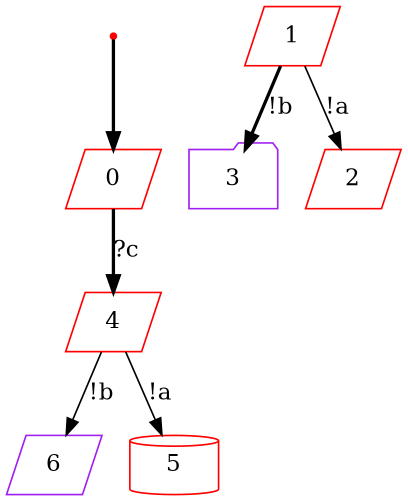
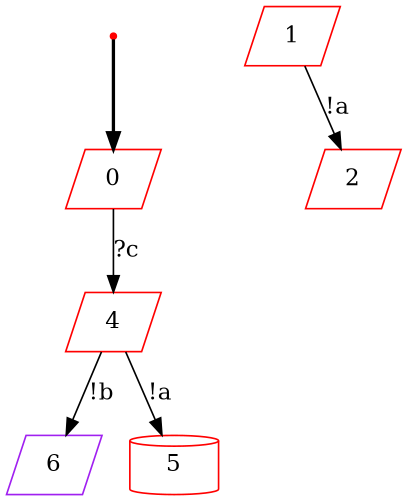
(233, 179) -> none
(113, 242) -> (113, 242)
